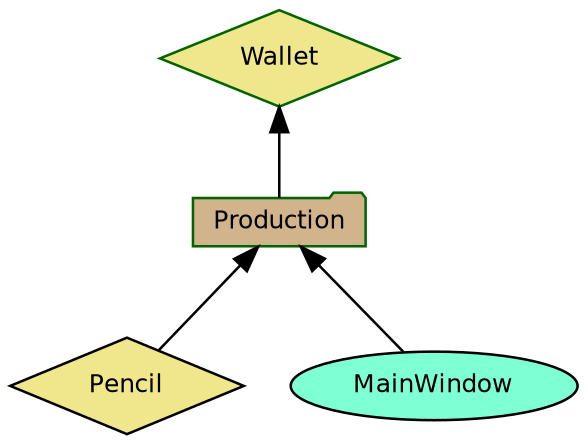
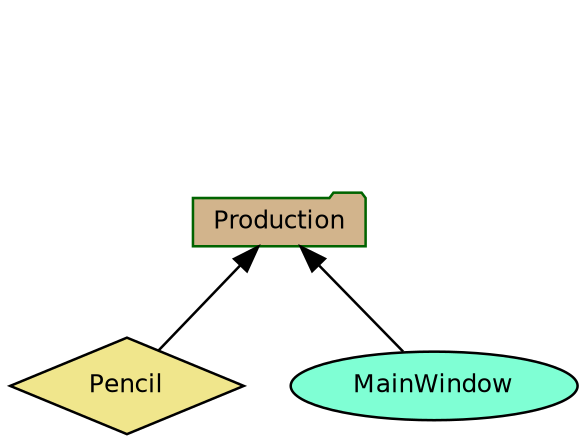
(279, 58) -> none
